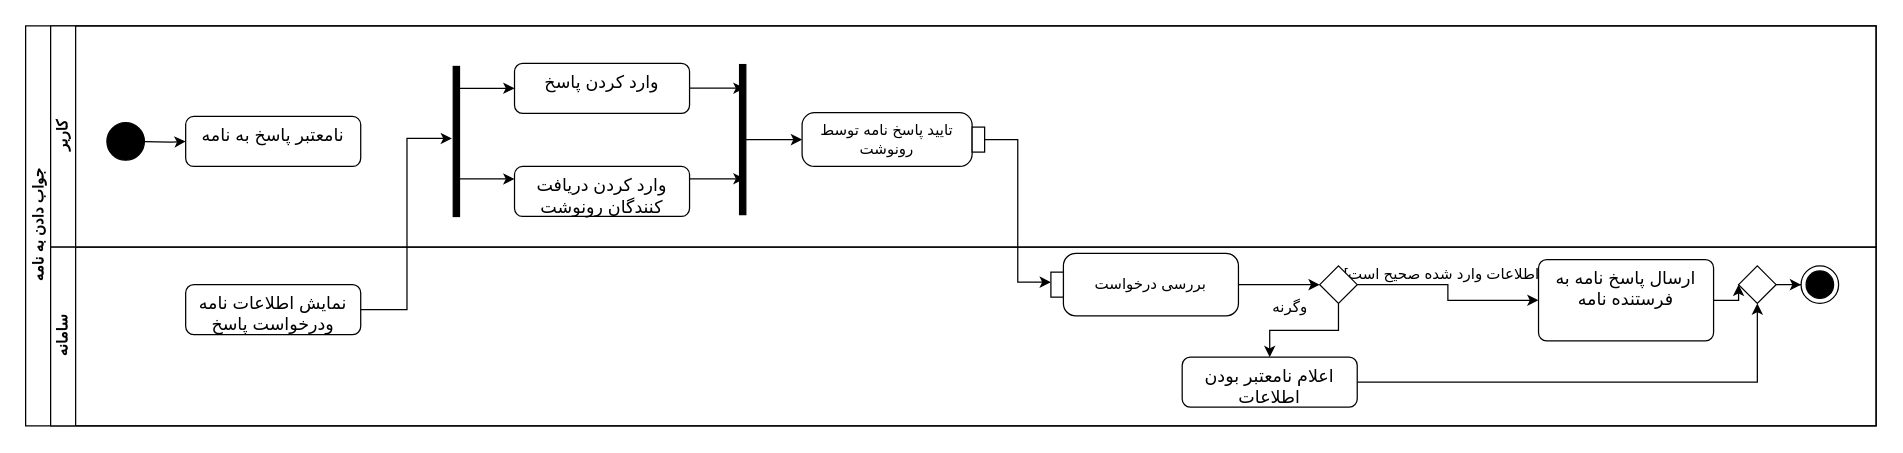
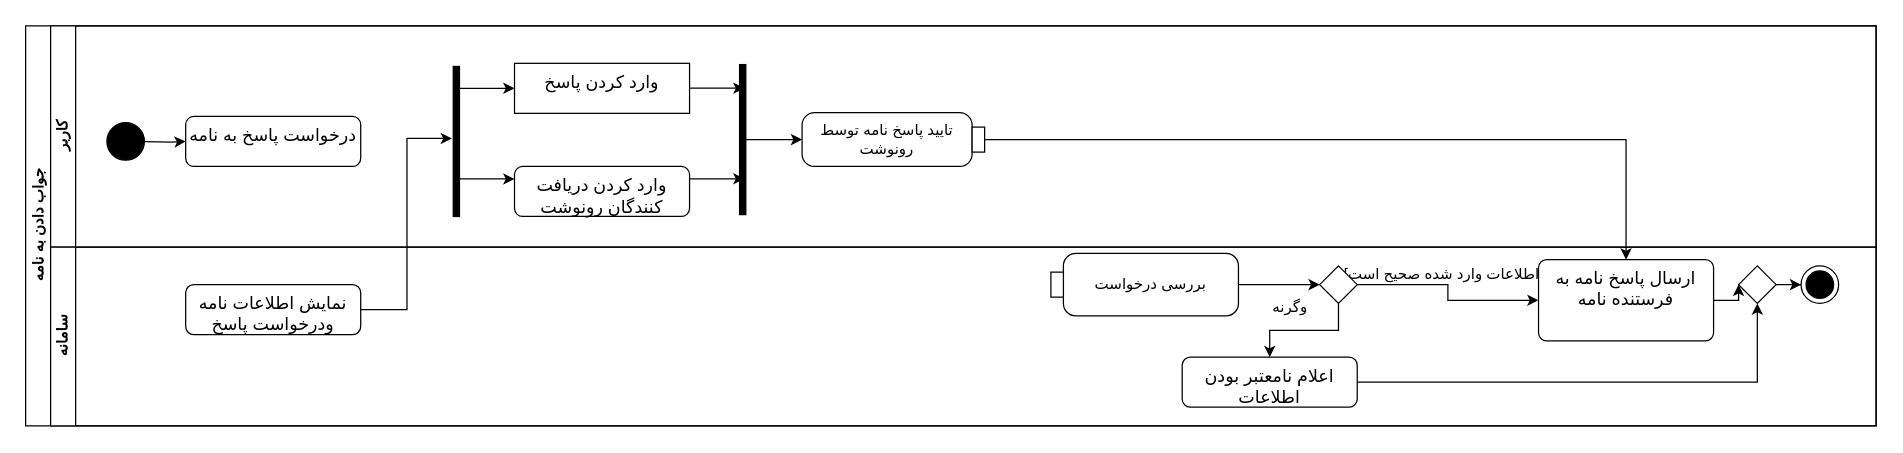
(602, 88) -> (602, 88)
(273, 135) -> (273, 135)
(1018, 222) -> (1377, 139)
